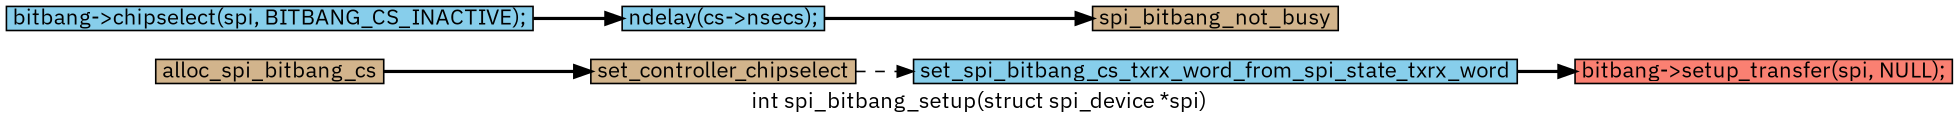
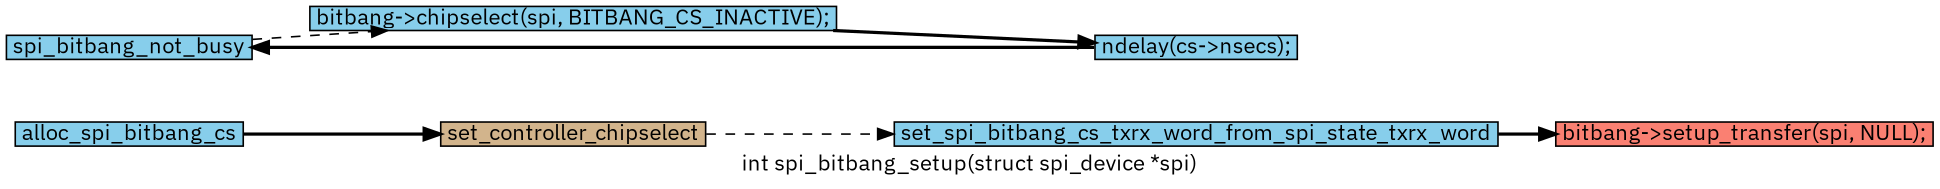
(1215, 18) -> (129, 47)
none -> (312, 35)
(270, 71) -> (129, 134)
